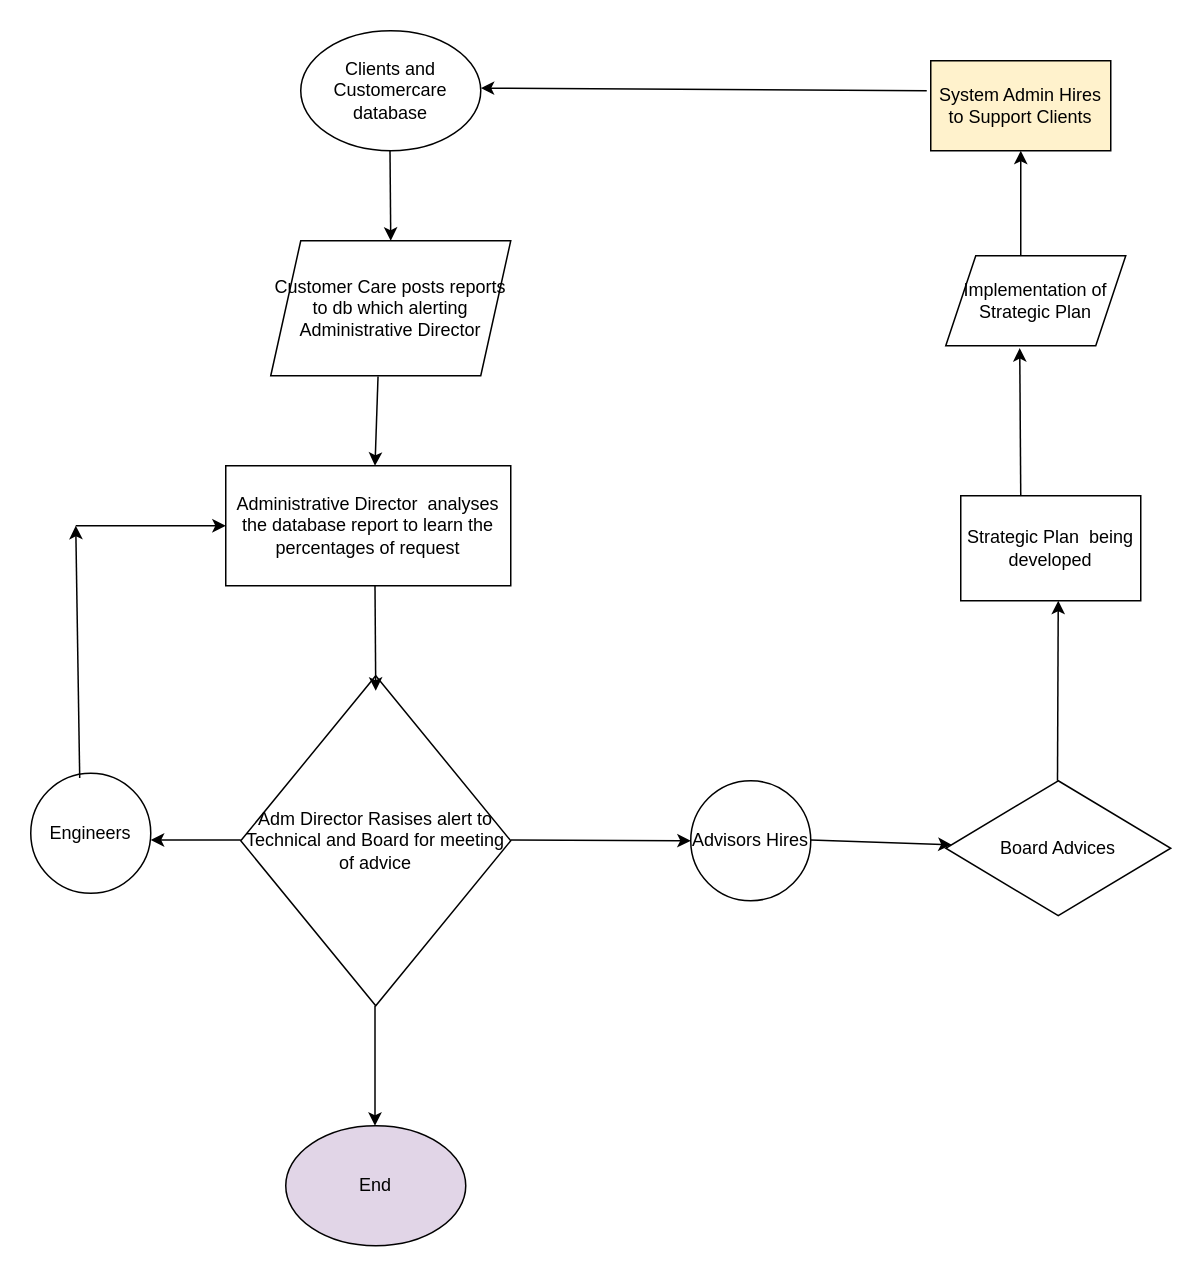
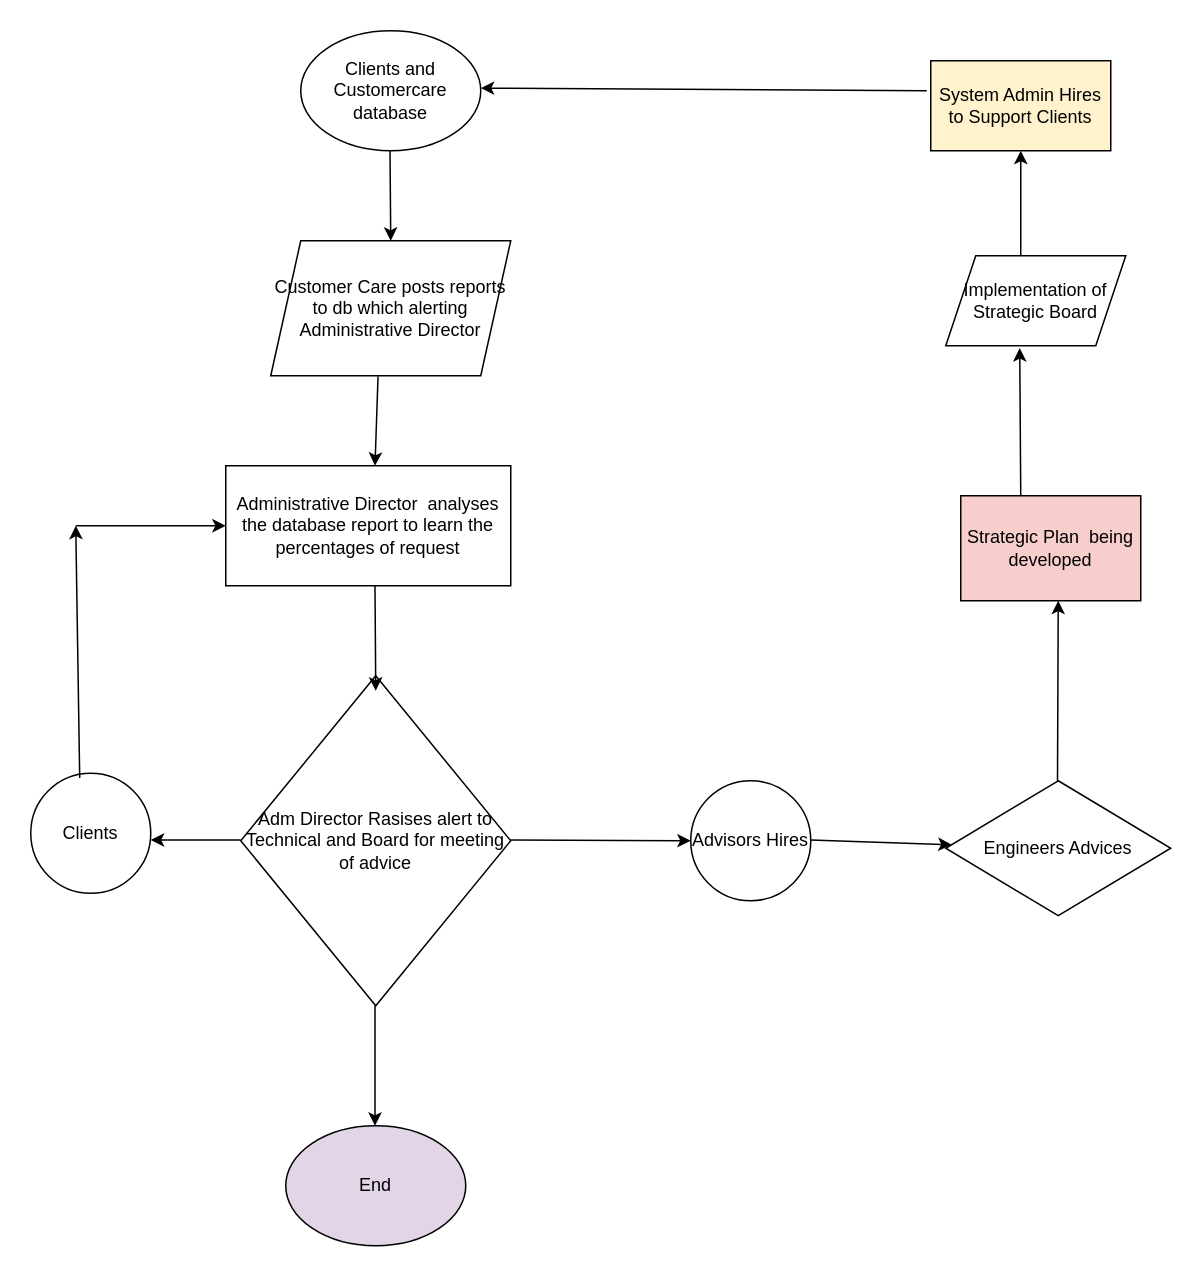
(1036, 301) -> (1036, 301)
(1051, 548) -> (1051, 548)
(91, 833) -> (91, 833)
(1058, 848) -> (1058, 848)
